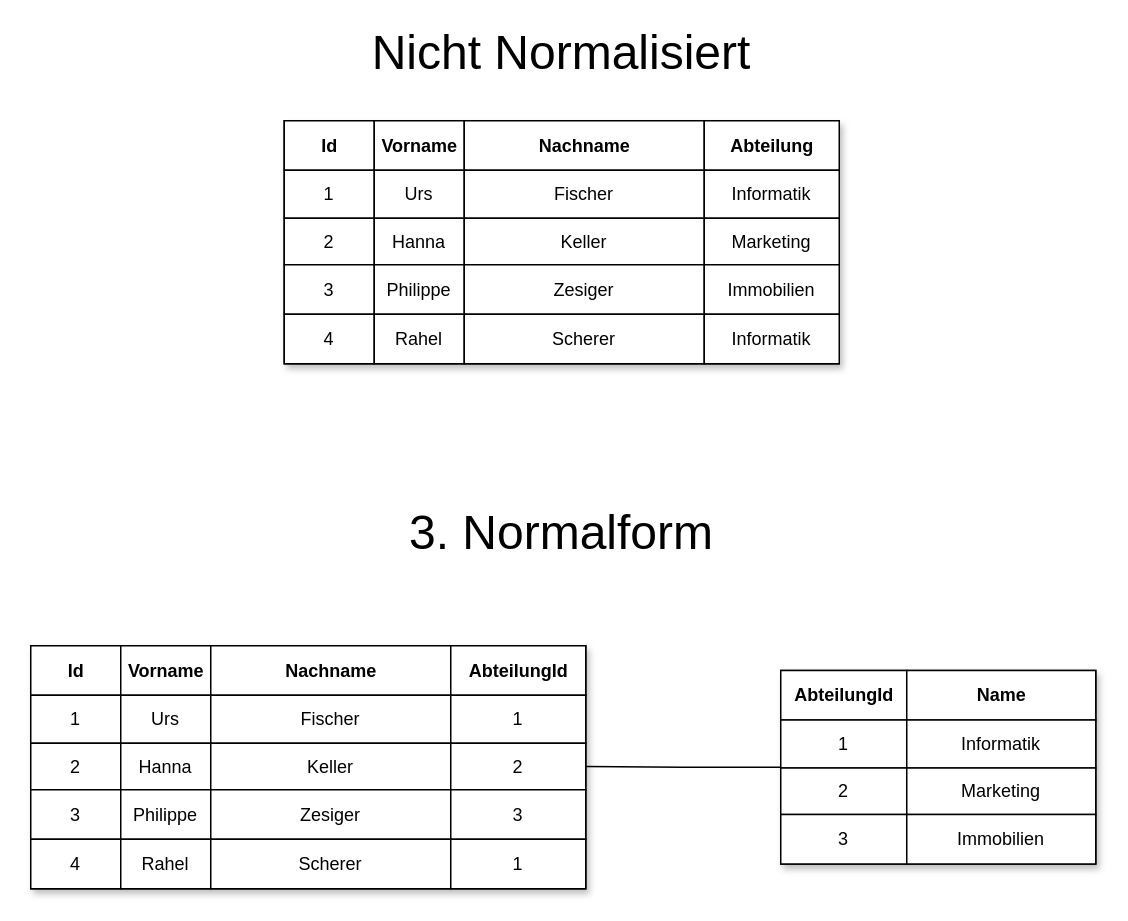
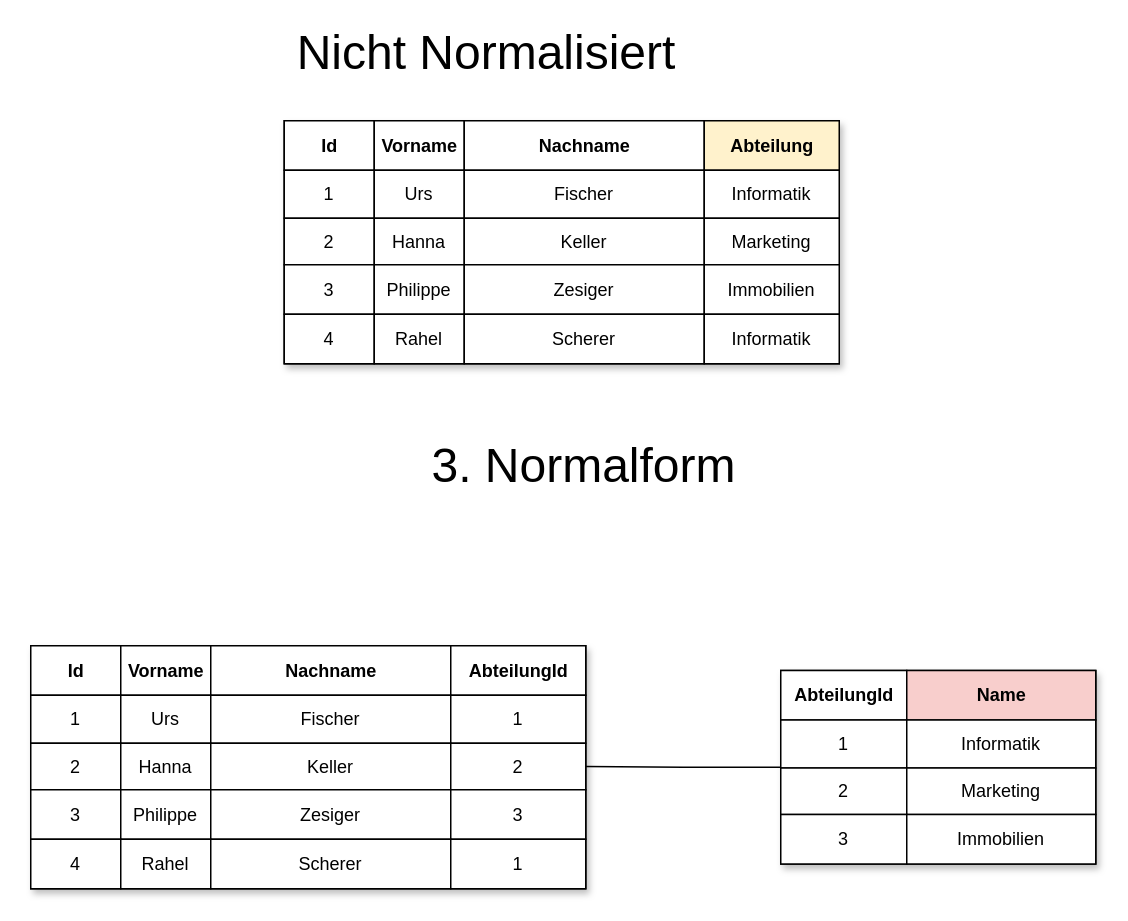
(562, 53) -> (487, 53)
(772, 146) -> (772, 146)
(562, 533) -> (584, 466)
(1001, 695) -> (1001, 695)
